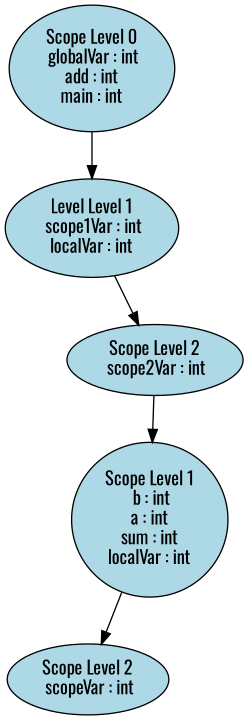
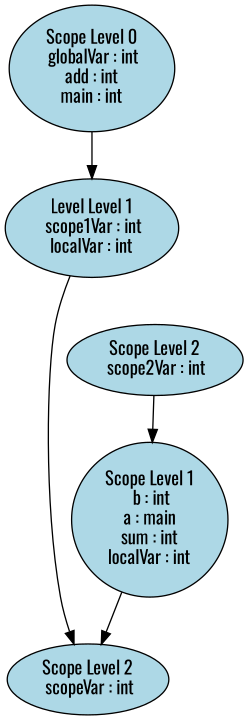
(124, 294) -> (49, 453)
(150, 520) -> (150, 520)
